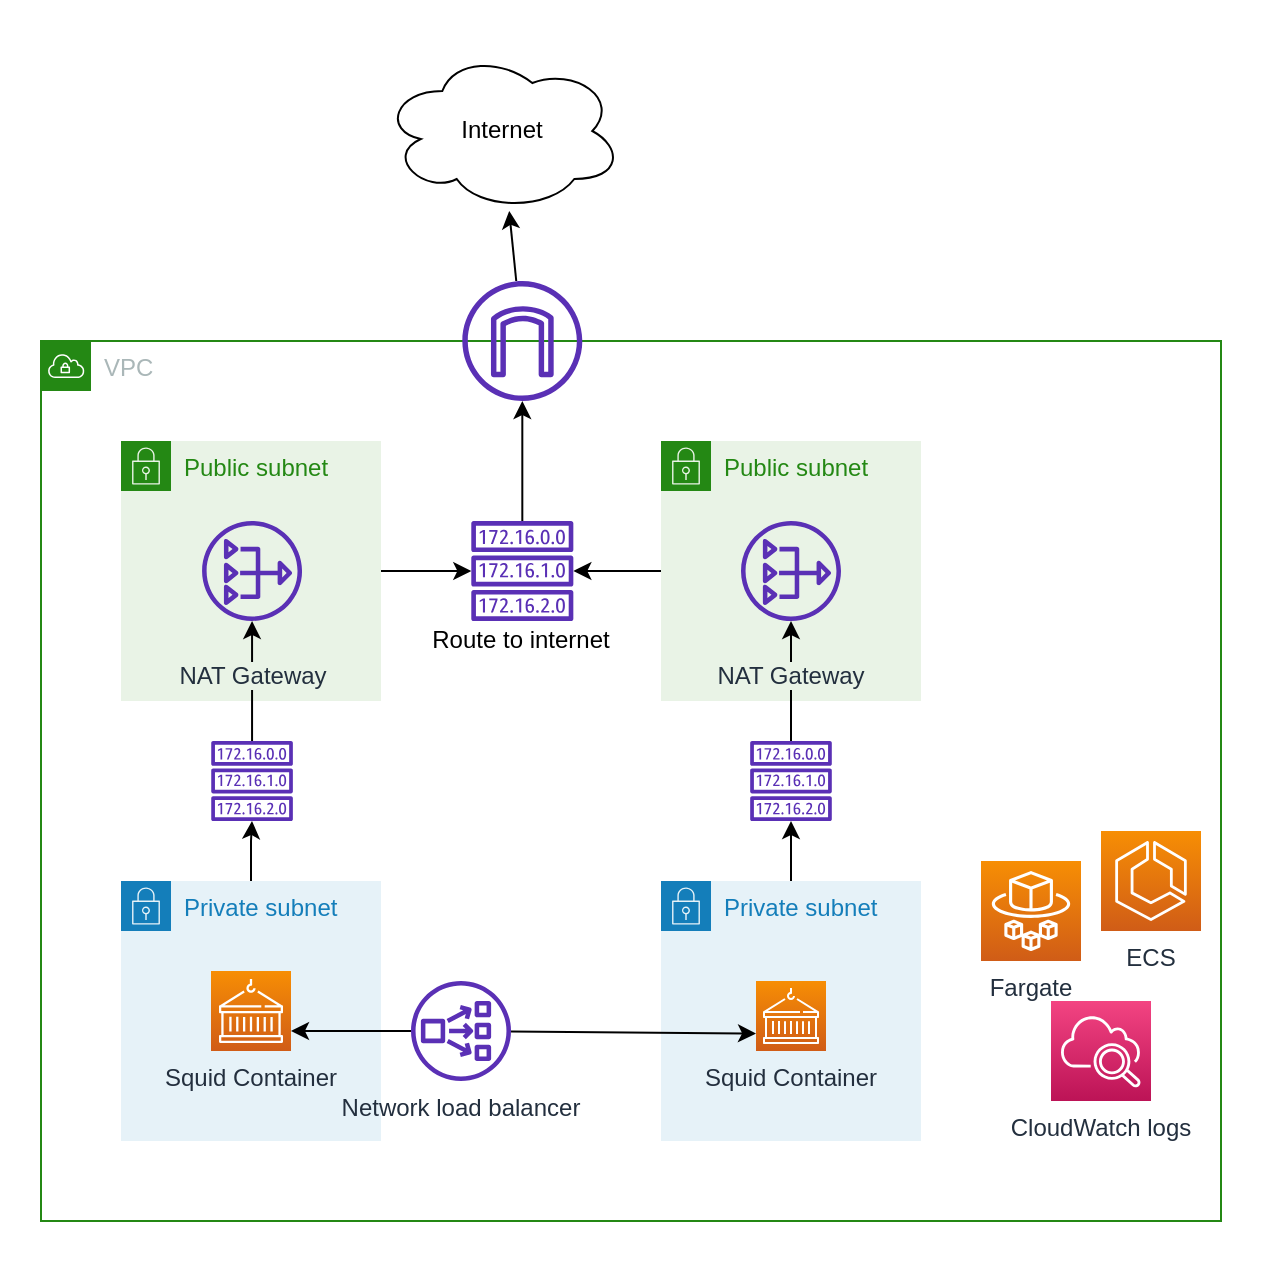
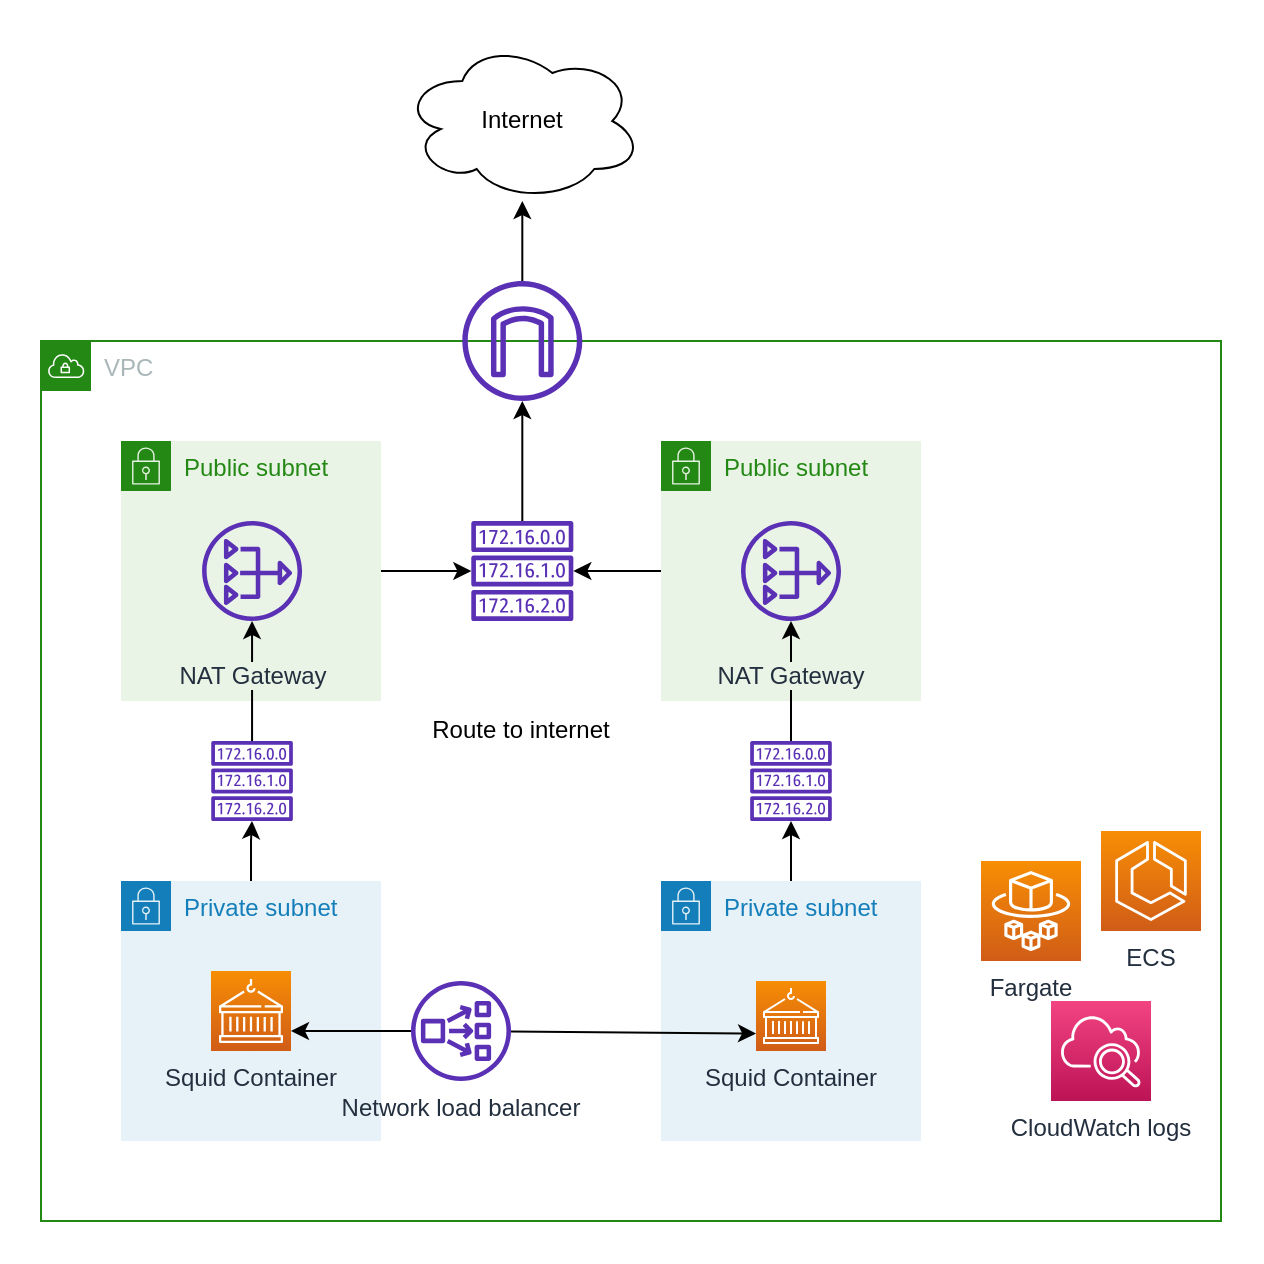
(502, 131) -> (522, 121)
(521, 641) -> (521, 731)
